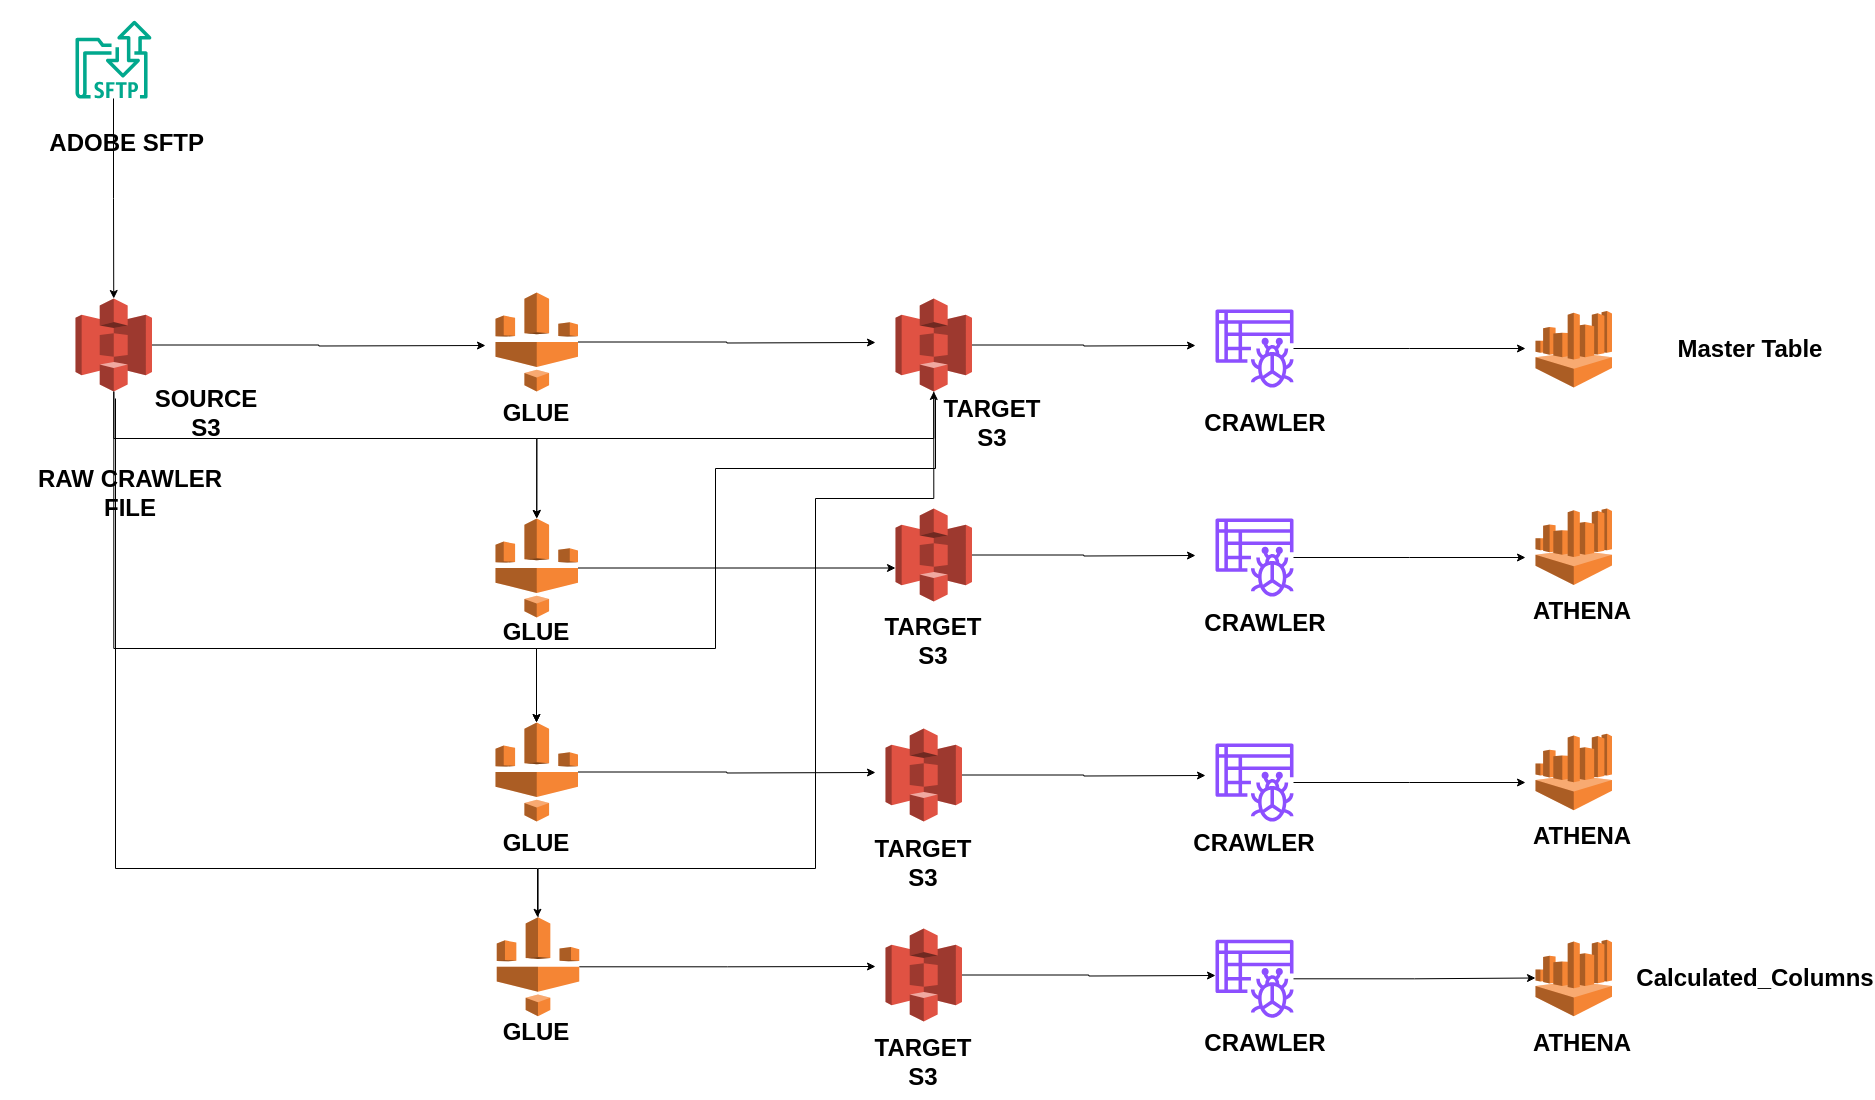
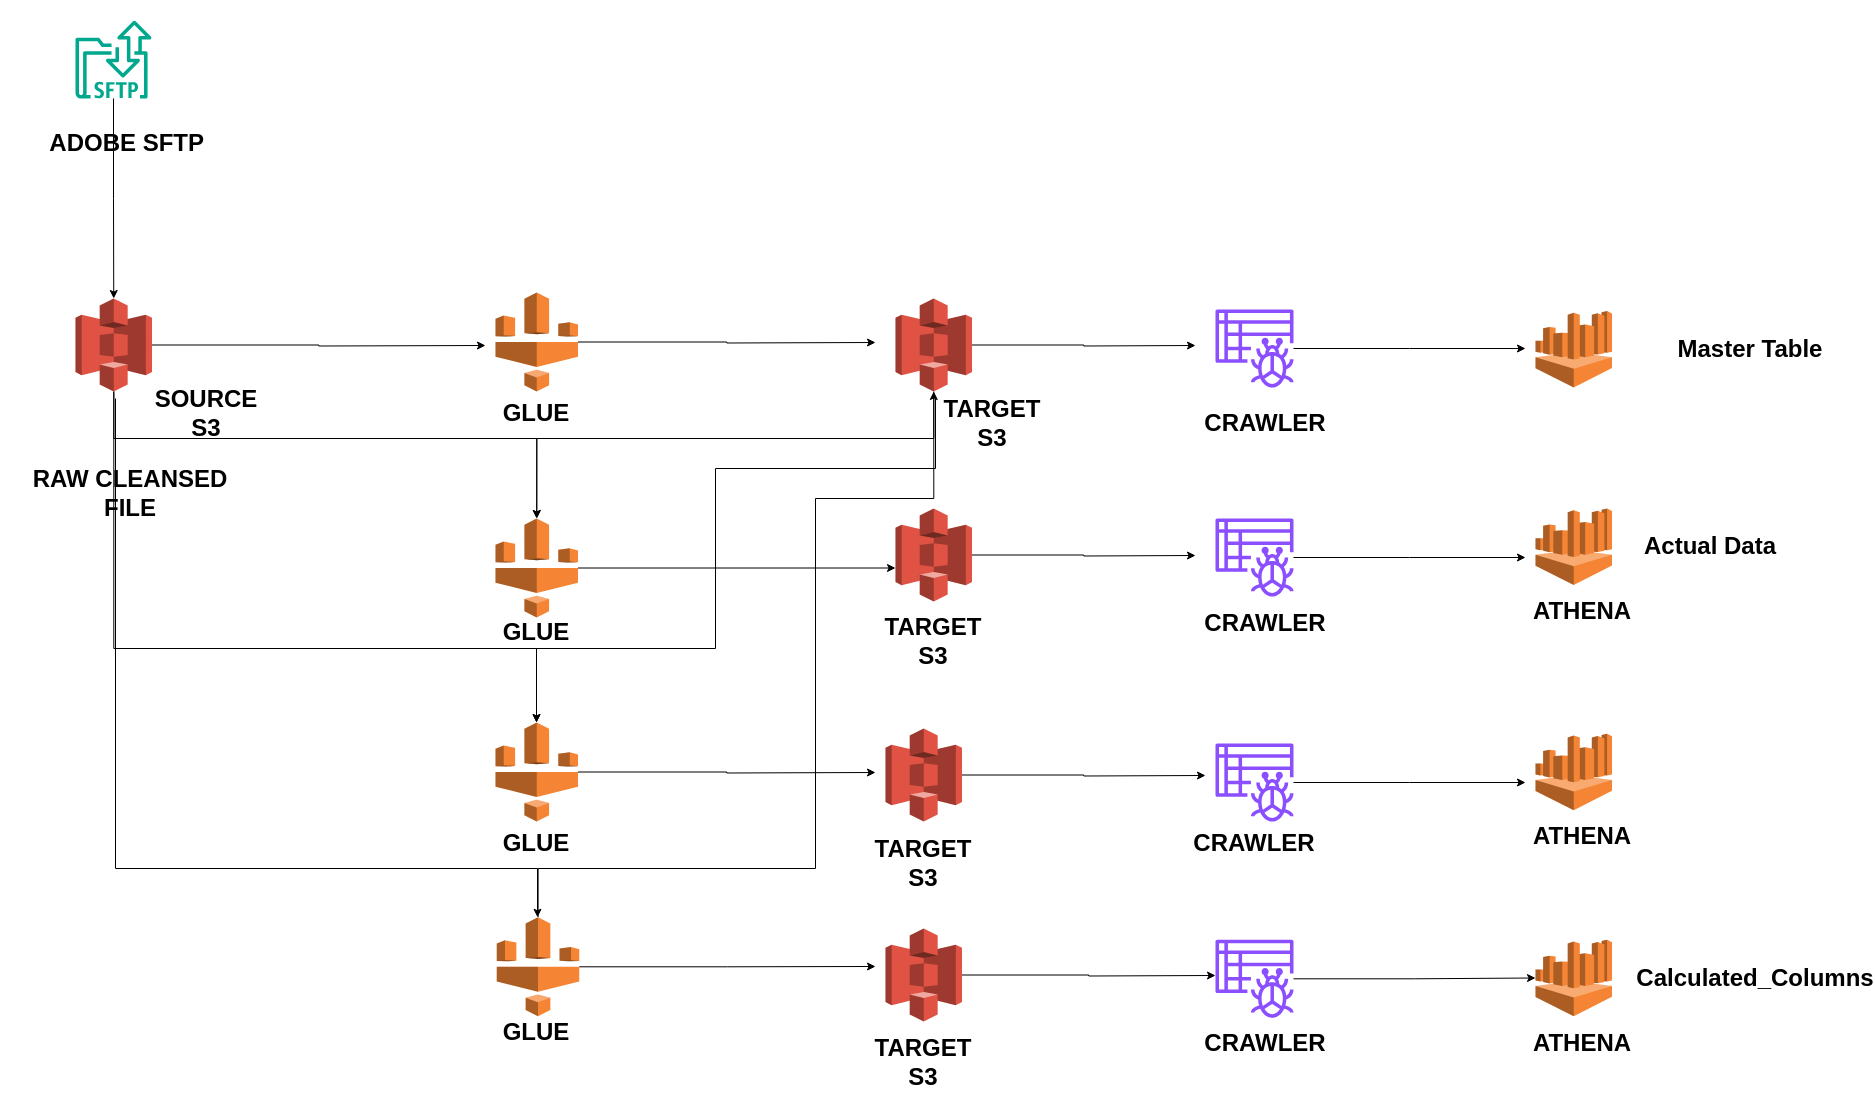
(131, 494) -> (131, 494)
none -> (1711, 547)
